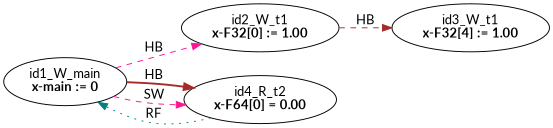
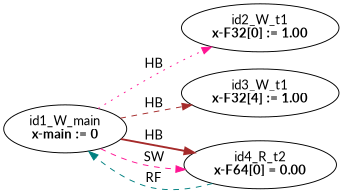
(361, 28) -> (151, 112)
(154, 57) -> (149, 78)
(157, 123) -> (151, 187)
